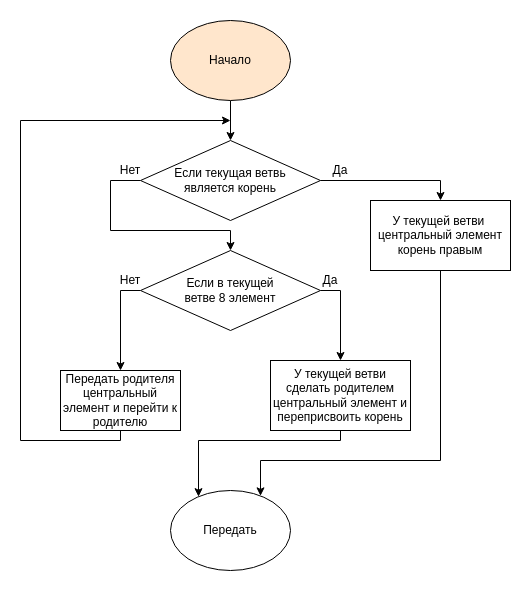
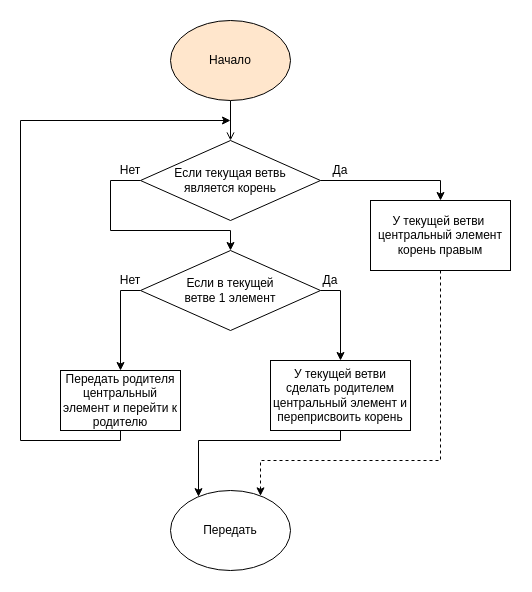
(231, 132) -> (231, 134)
(231, 291) -> (231, 291)
(432, 461) -> (432, 461)
